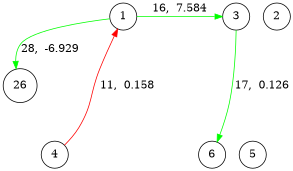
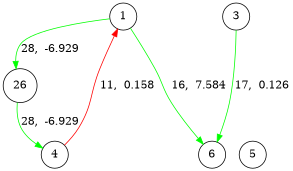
(176, 17) -> (162, 85)
(277, 17) -> none
none -> (20, 126)
